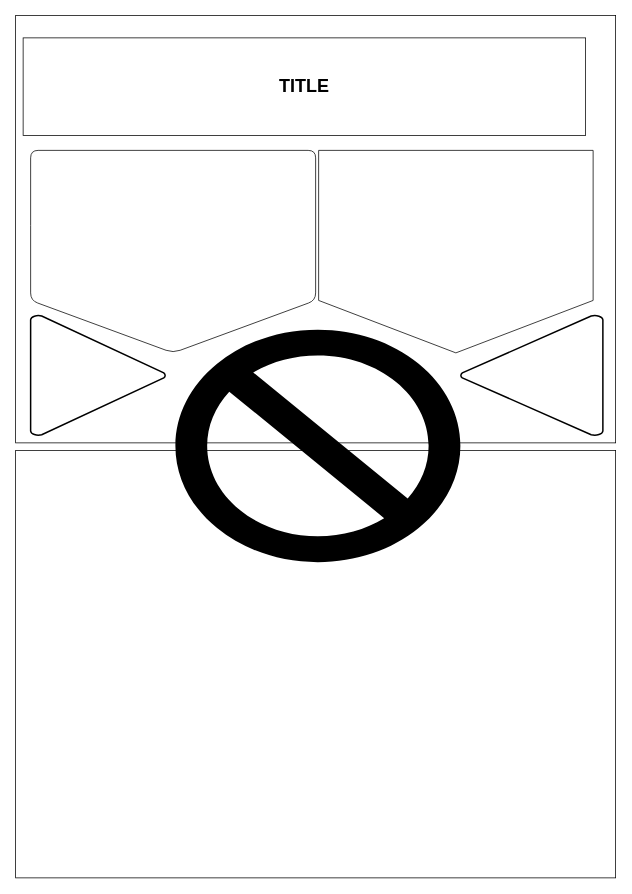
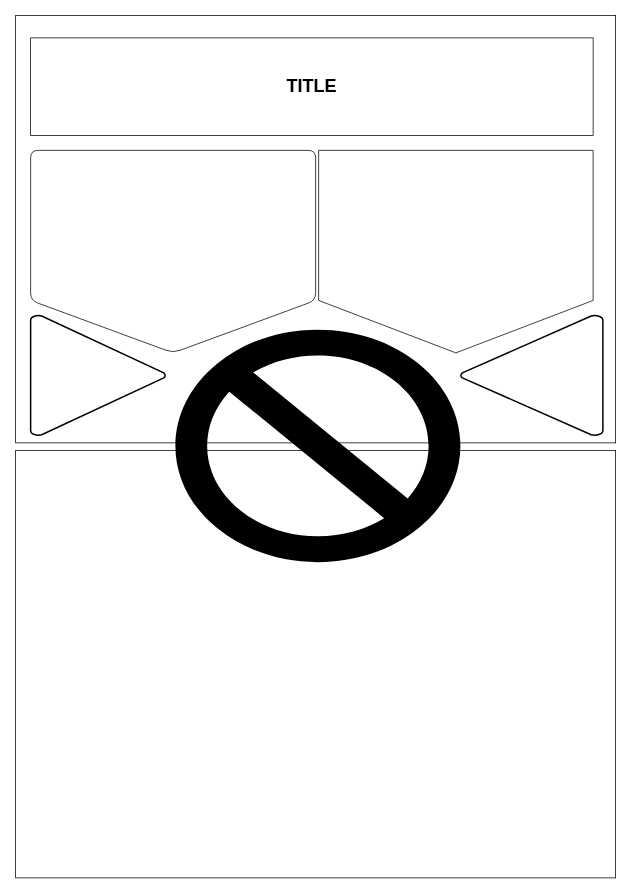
(304, 87) -> (312, 87)
